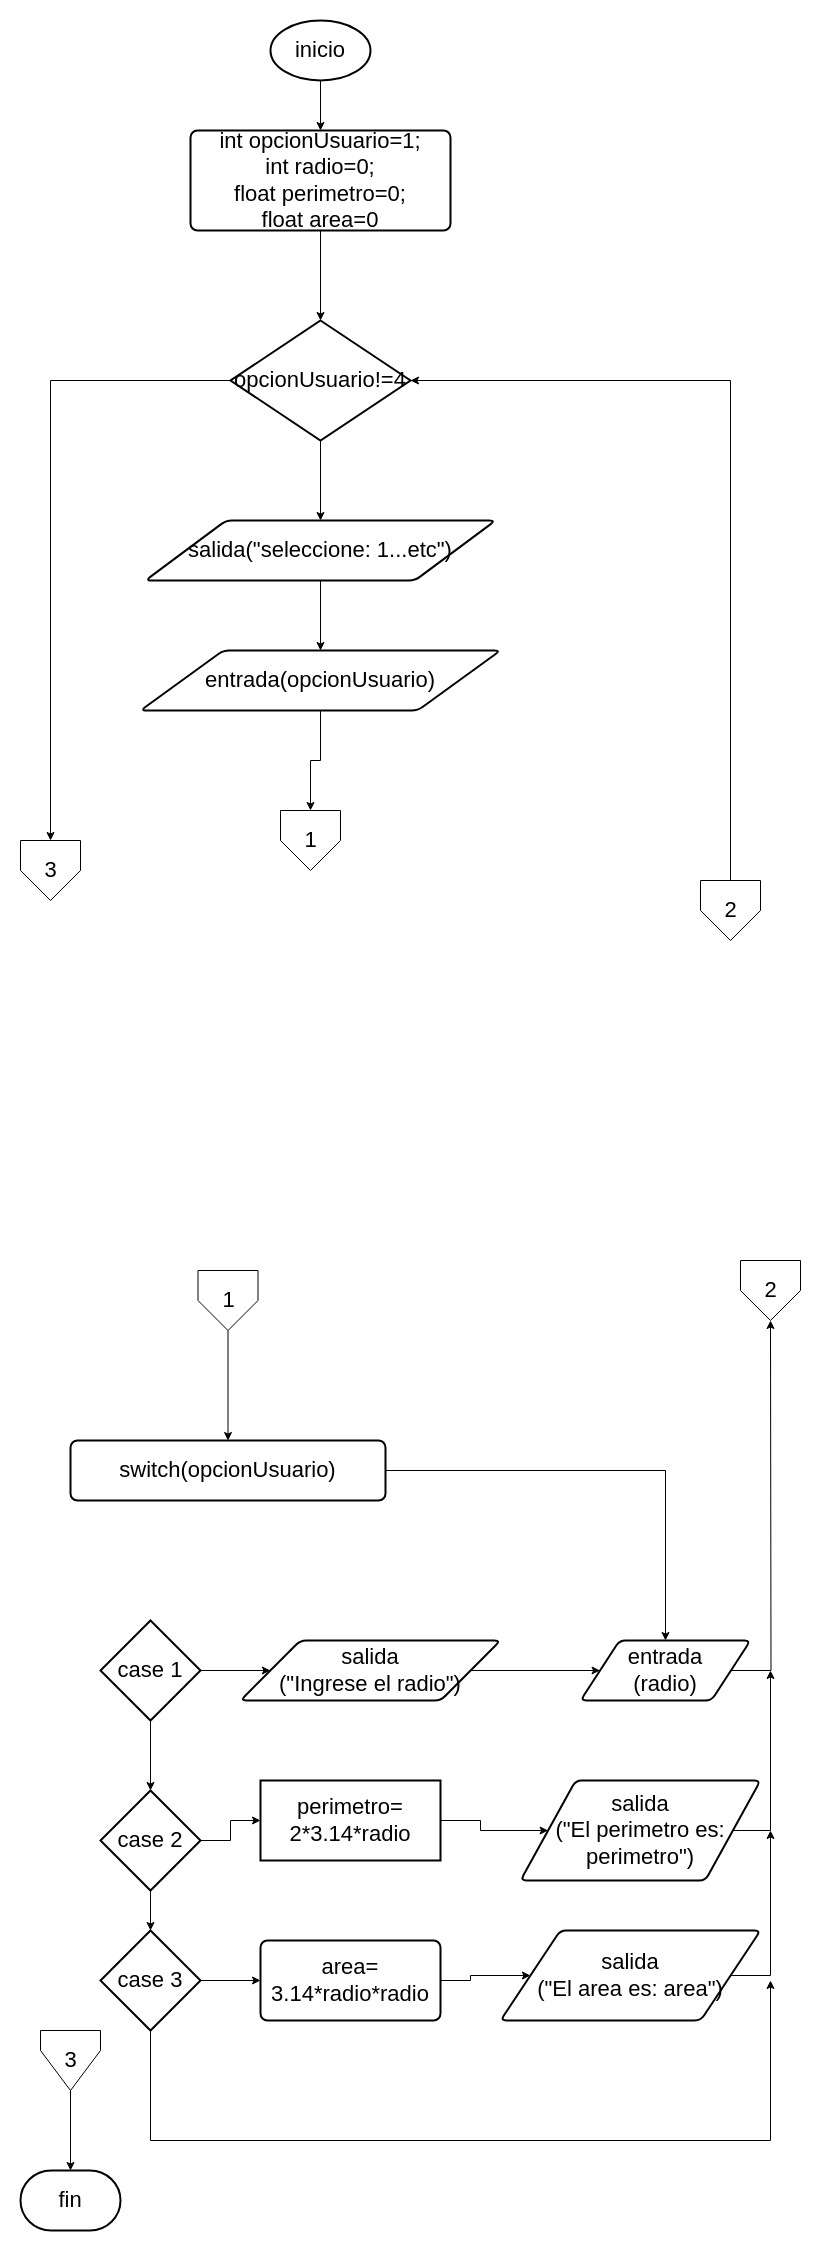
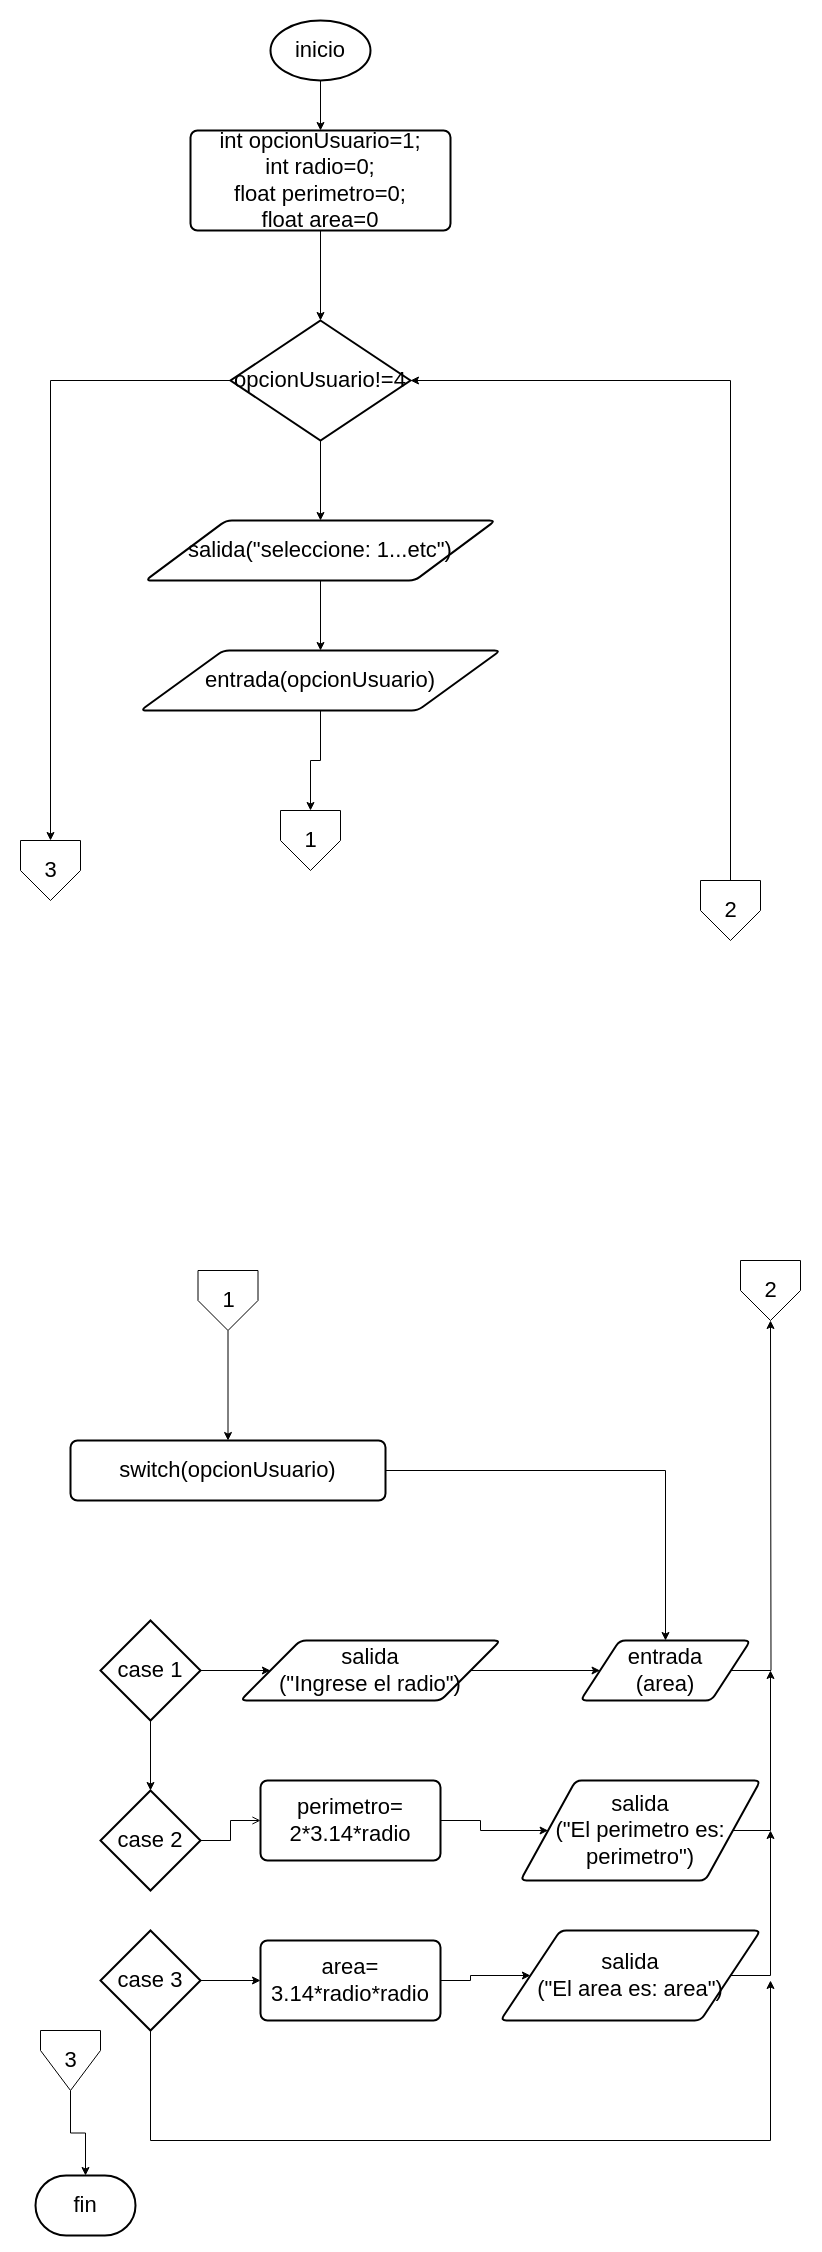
(666, 1671) -> (666, 1671)
(252, 1821) -> (254, 1821)
(351, 1821) -> (351, 1821)
(151, 1907) -> none
(71, 2201) -> (86, 2206)
